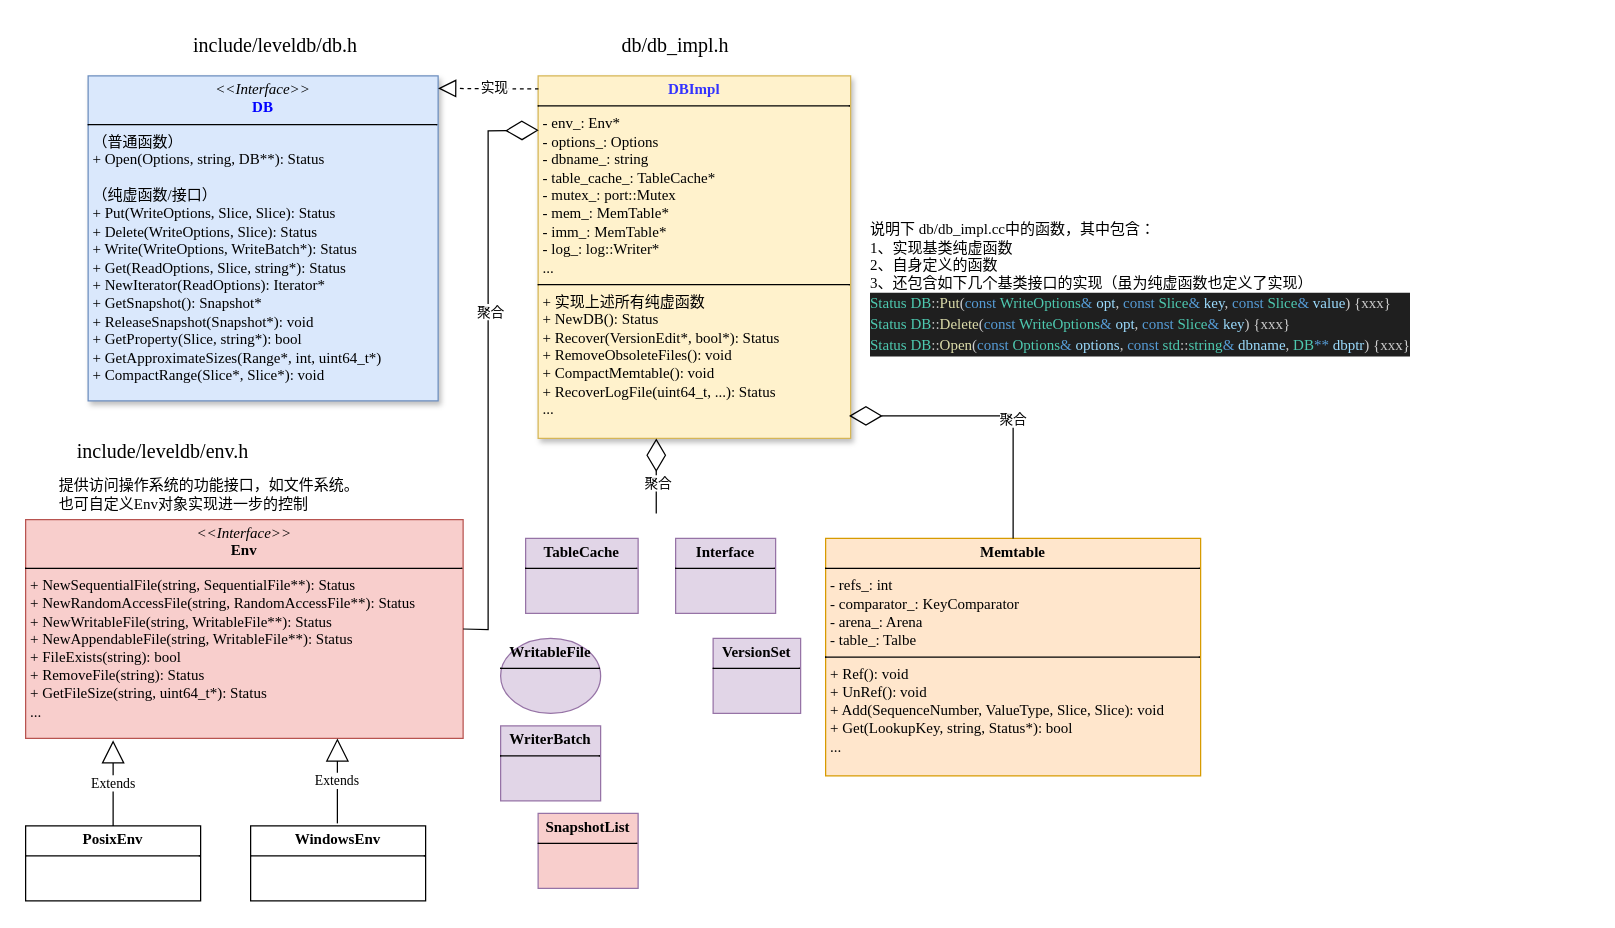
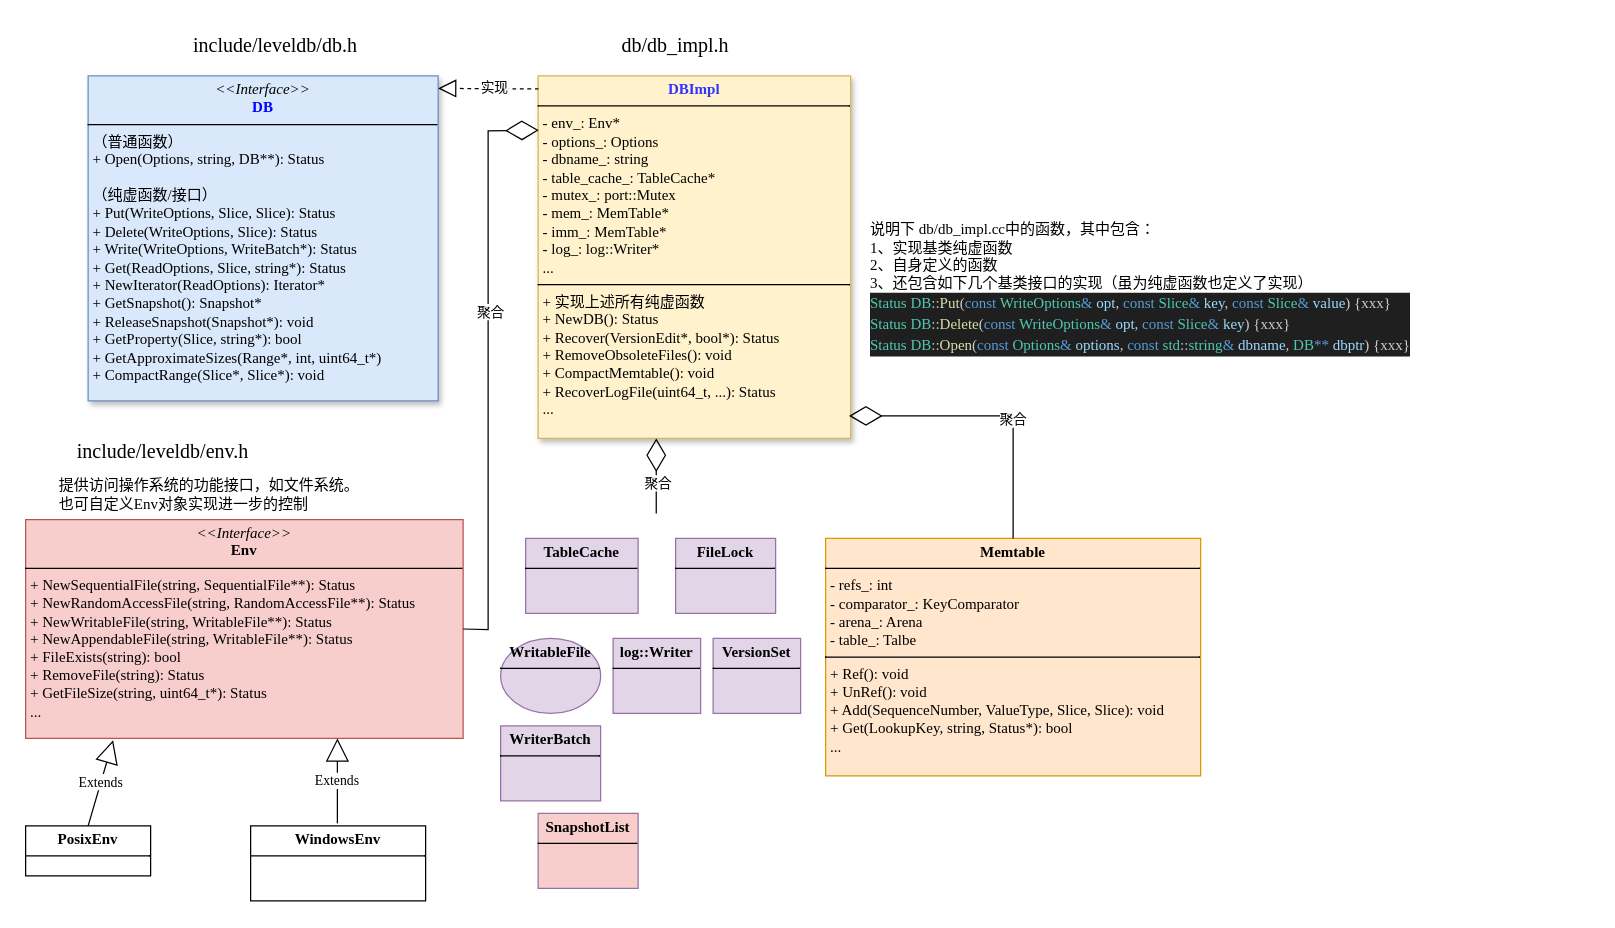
(713, 547) -> (705, 547)
none -> (657, 676)
(113, 863) -> (88, 851)
